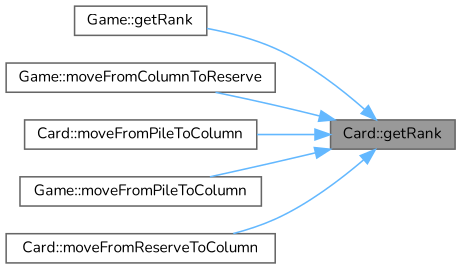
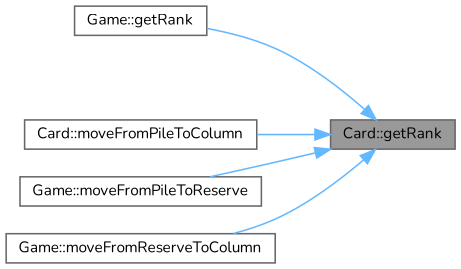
(141, 78) -> none
(141, 191) -> (141, 191)
(141, 248) -> (141, 248)
